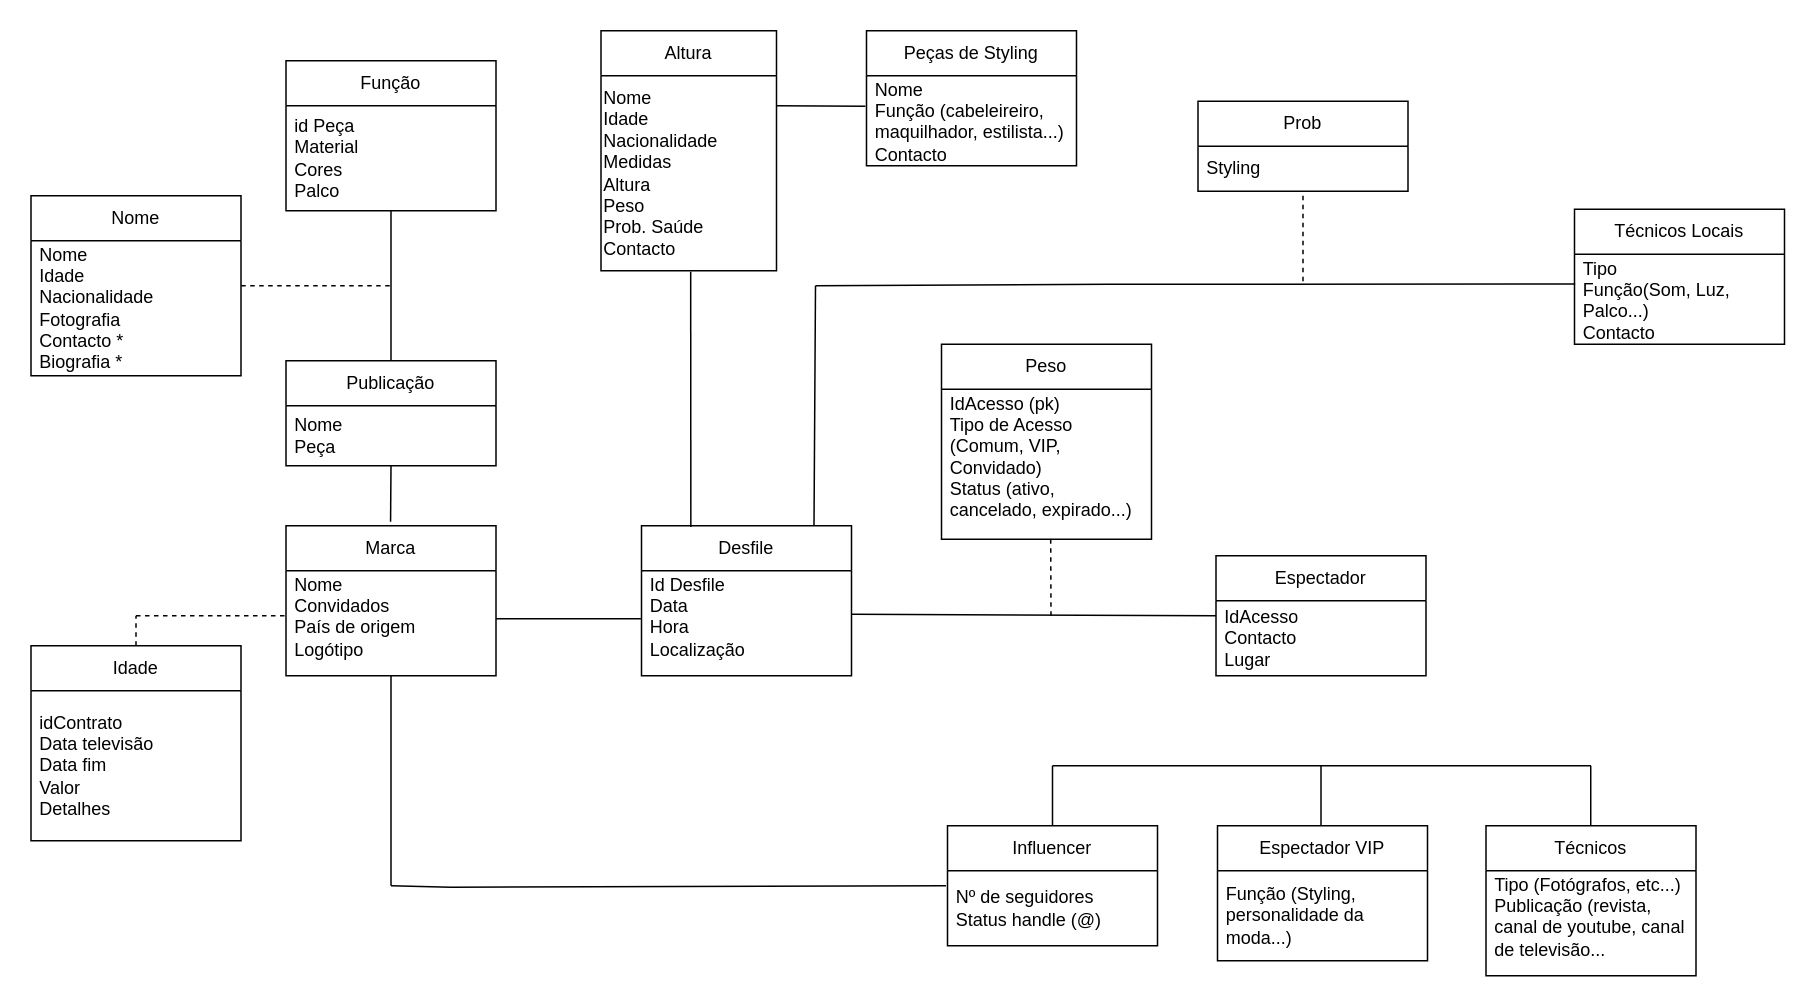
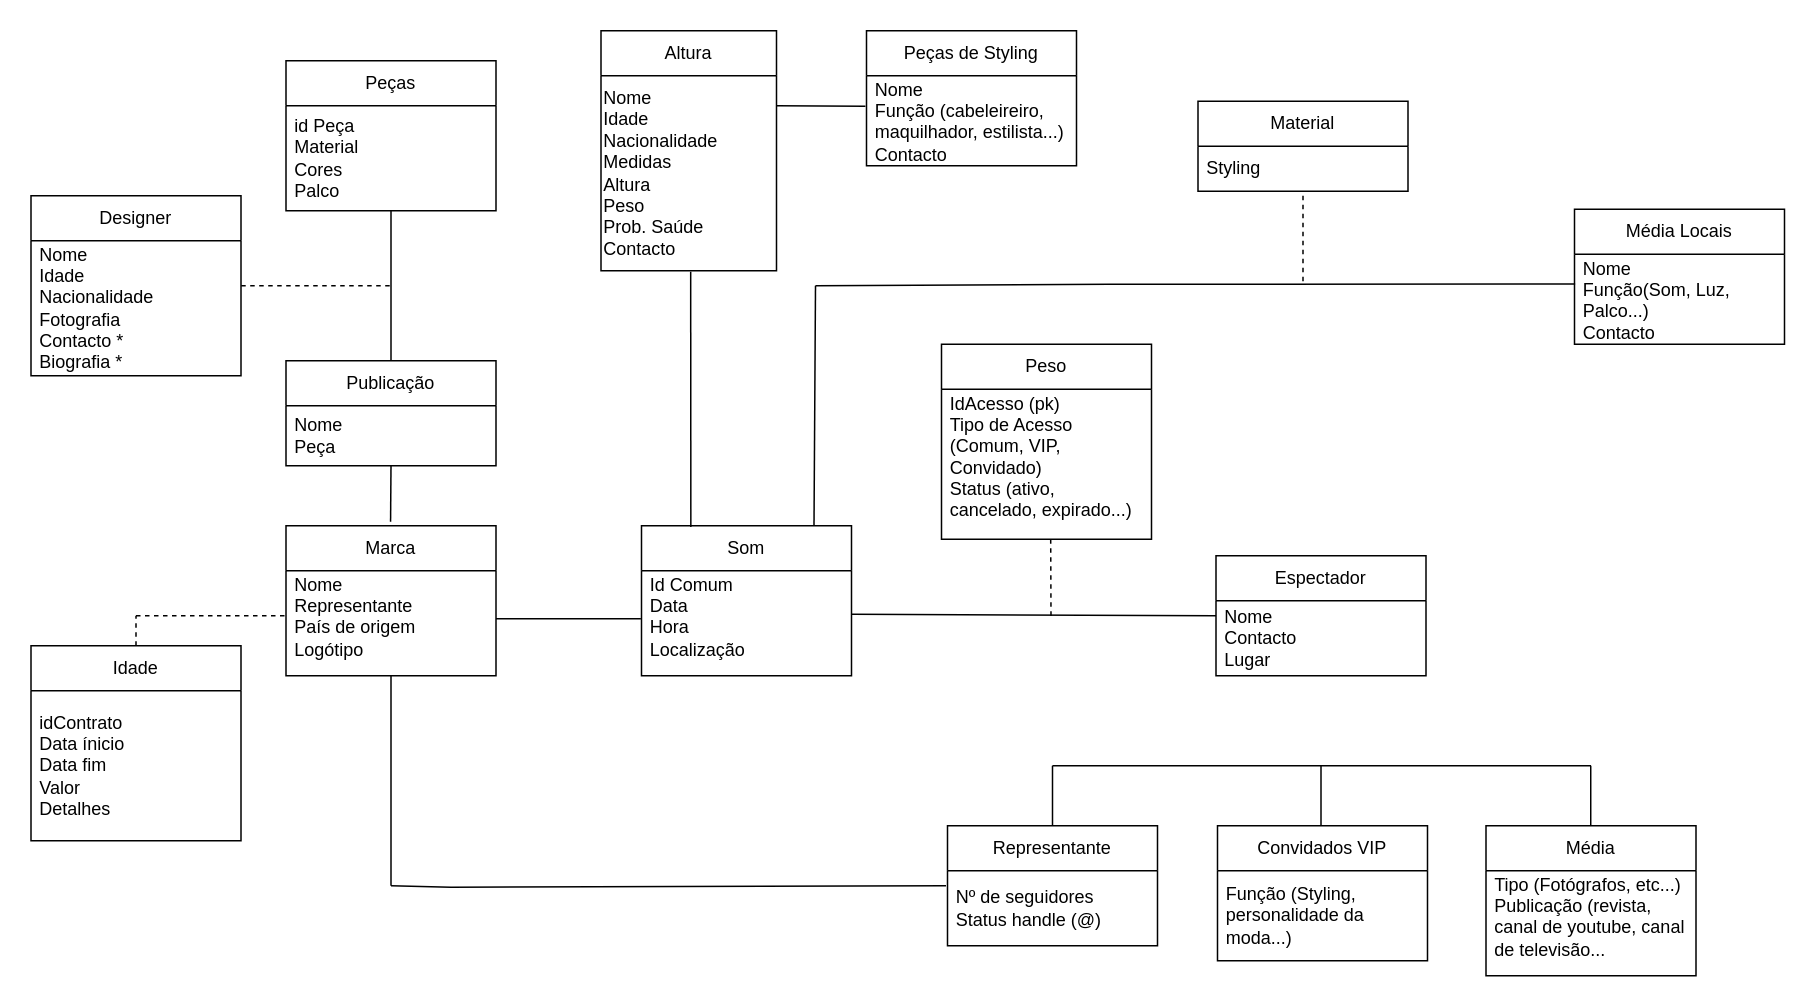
(391, 83) -> (391, 83)
(1303, 124) -> (1303, 124)
(136, 218) -> (136, 218)
(1679, 232) -> (1679, 232)
(1681, 299) -> (1681, 299)
(746, 548) -> (746, 548)
(358, 623) -> (360, 623)
(701, 623) -> (701, 623)
(1265, 638) -> (1265, 638)
(103, 766) -> (88, 766)
(1052, 848) -> (1052, 848)
(1322, 848) -> (1322, 848)
(1591, 848) -> (1591, 848)
